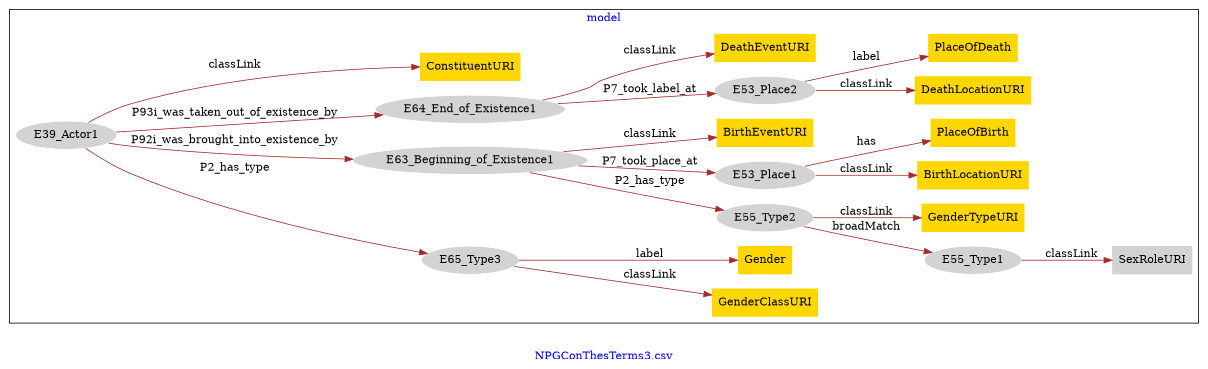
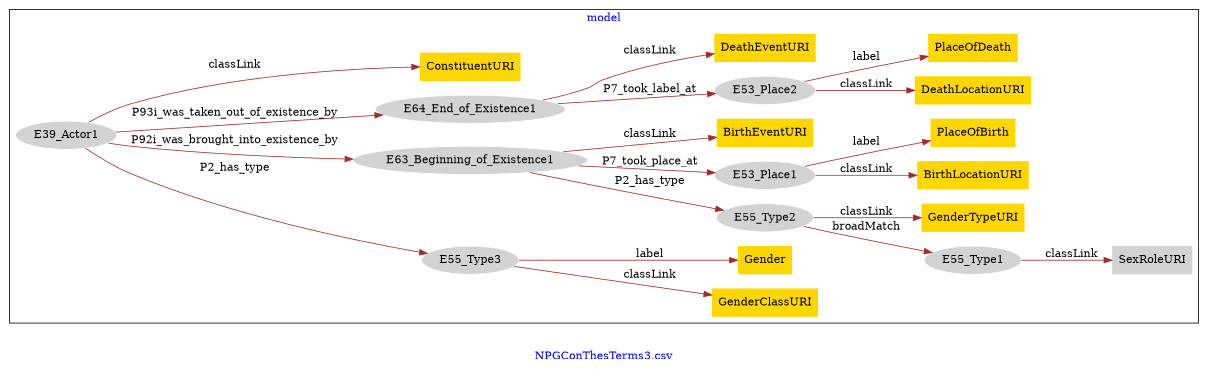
(866, 142) -> (866, 142)
(470, 260) -> (470, 260)
